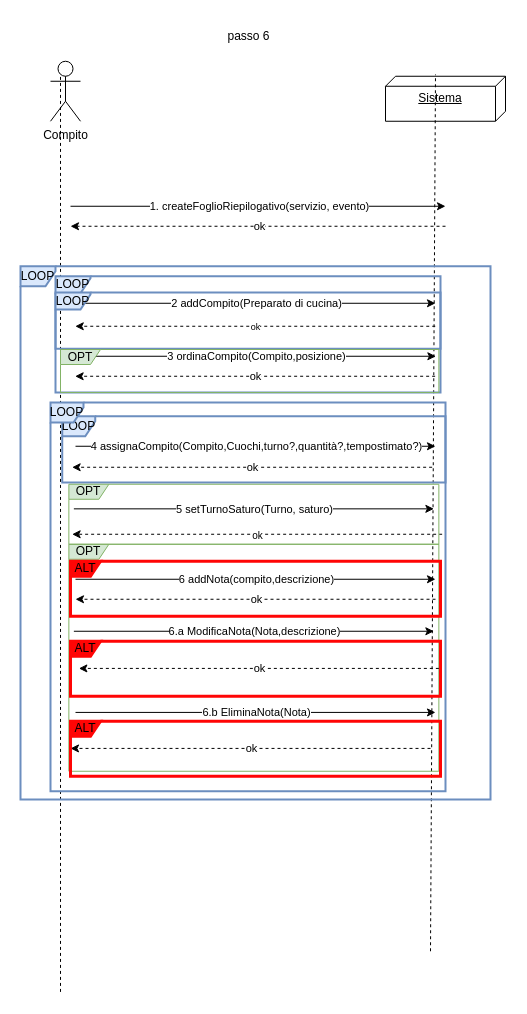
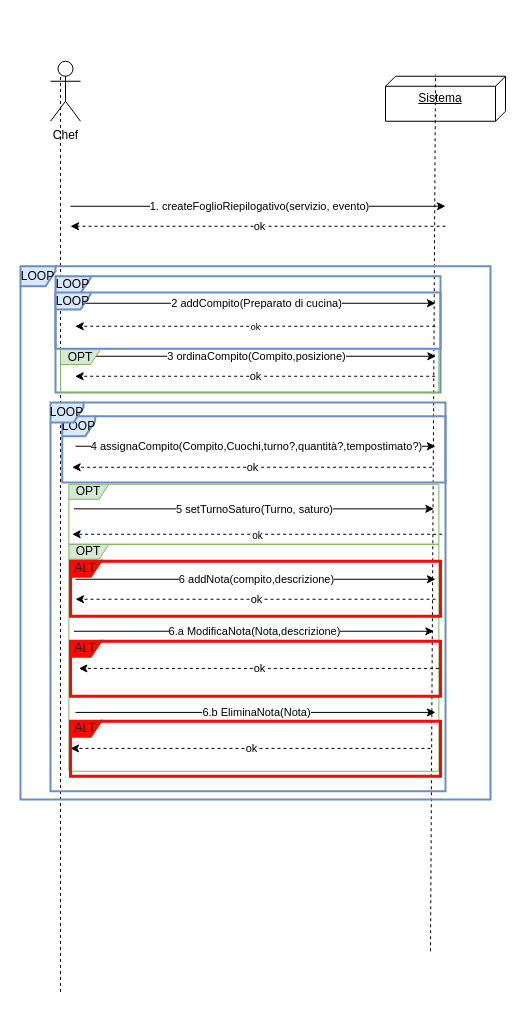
(248, 36) -> none
(66, 136) -> (66, 136)
